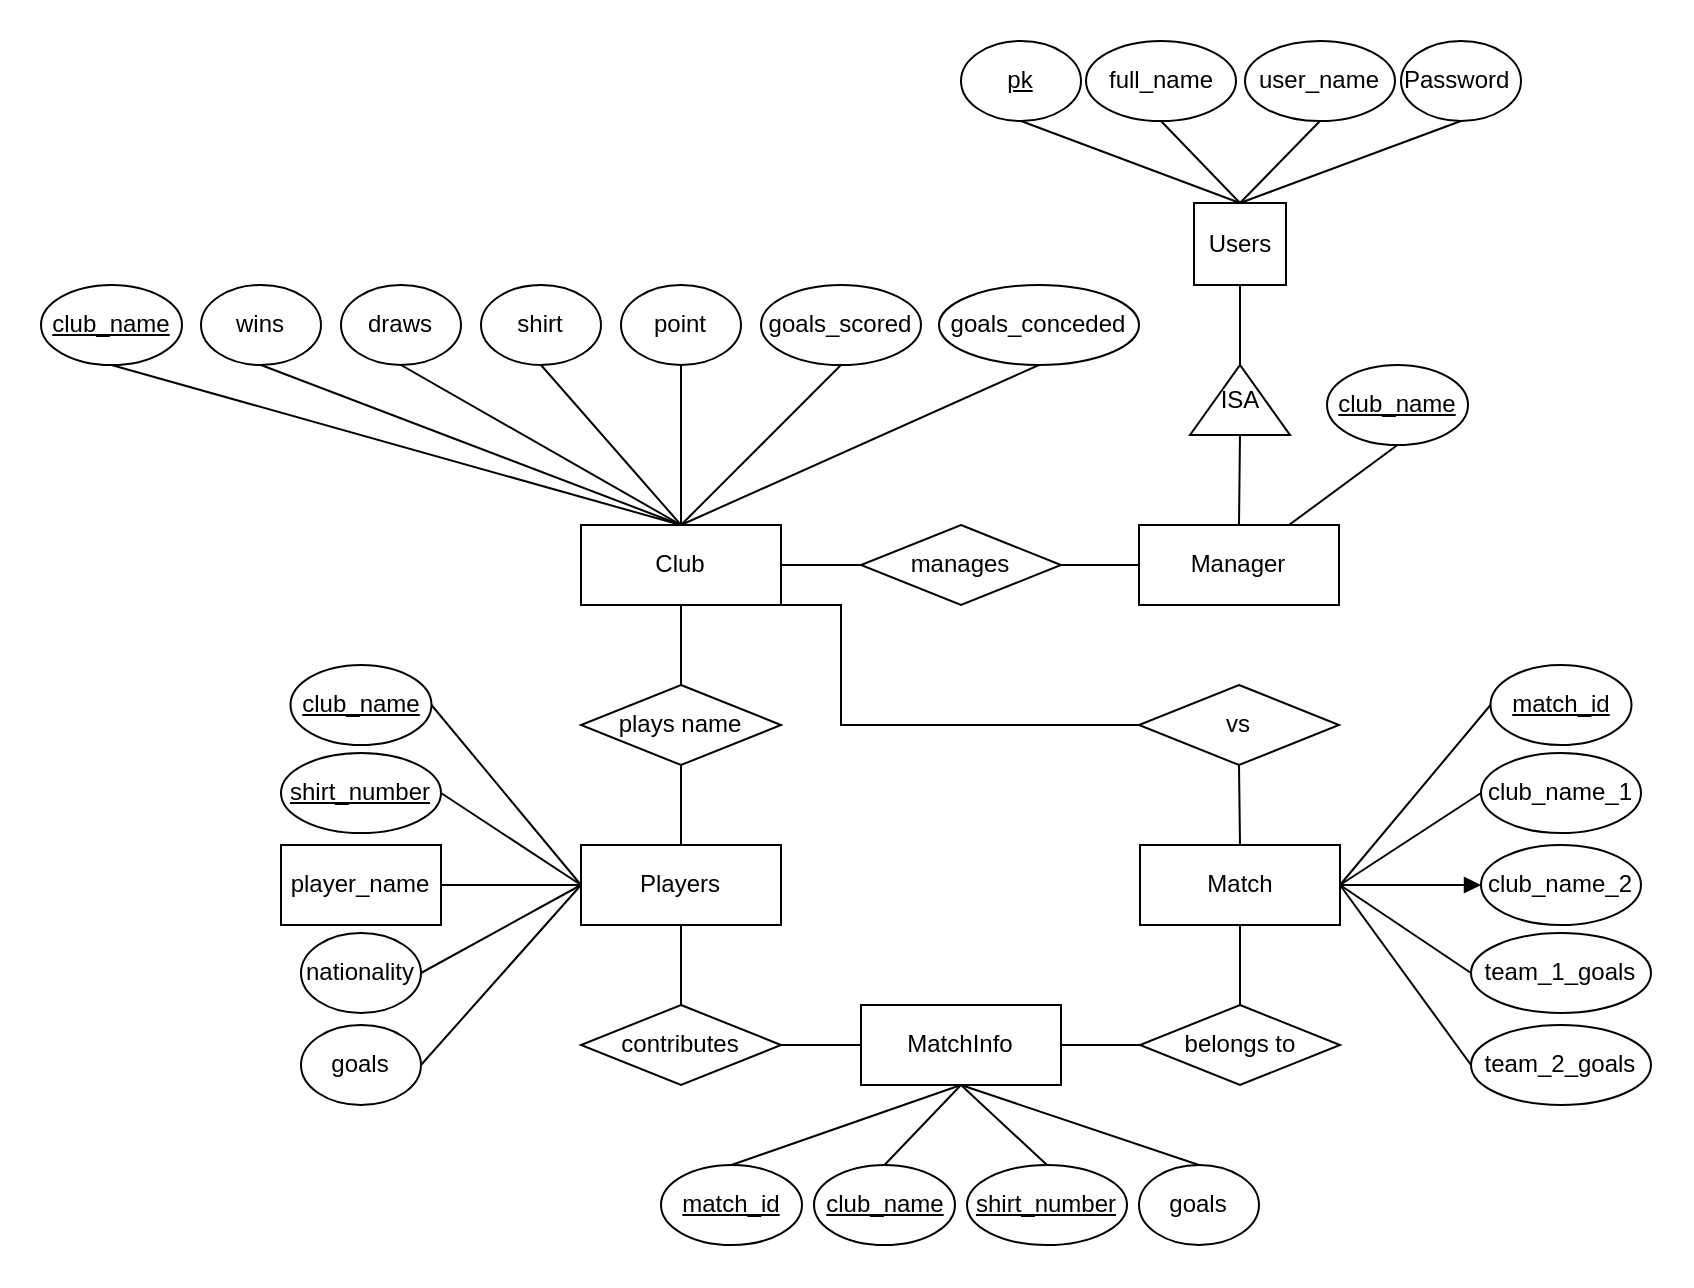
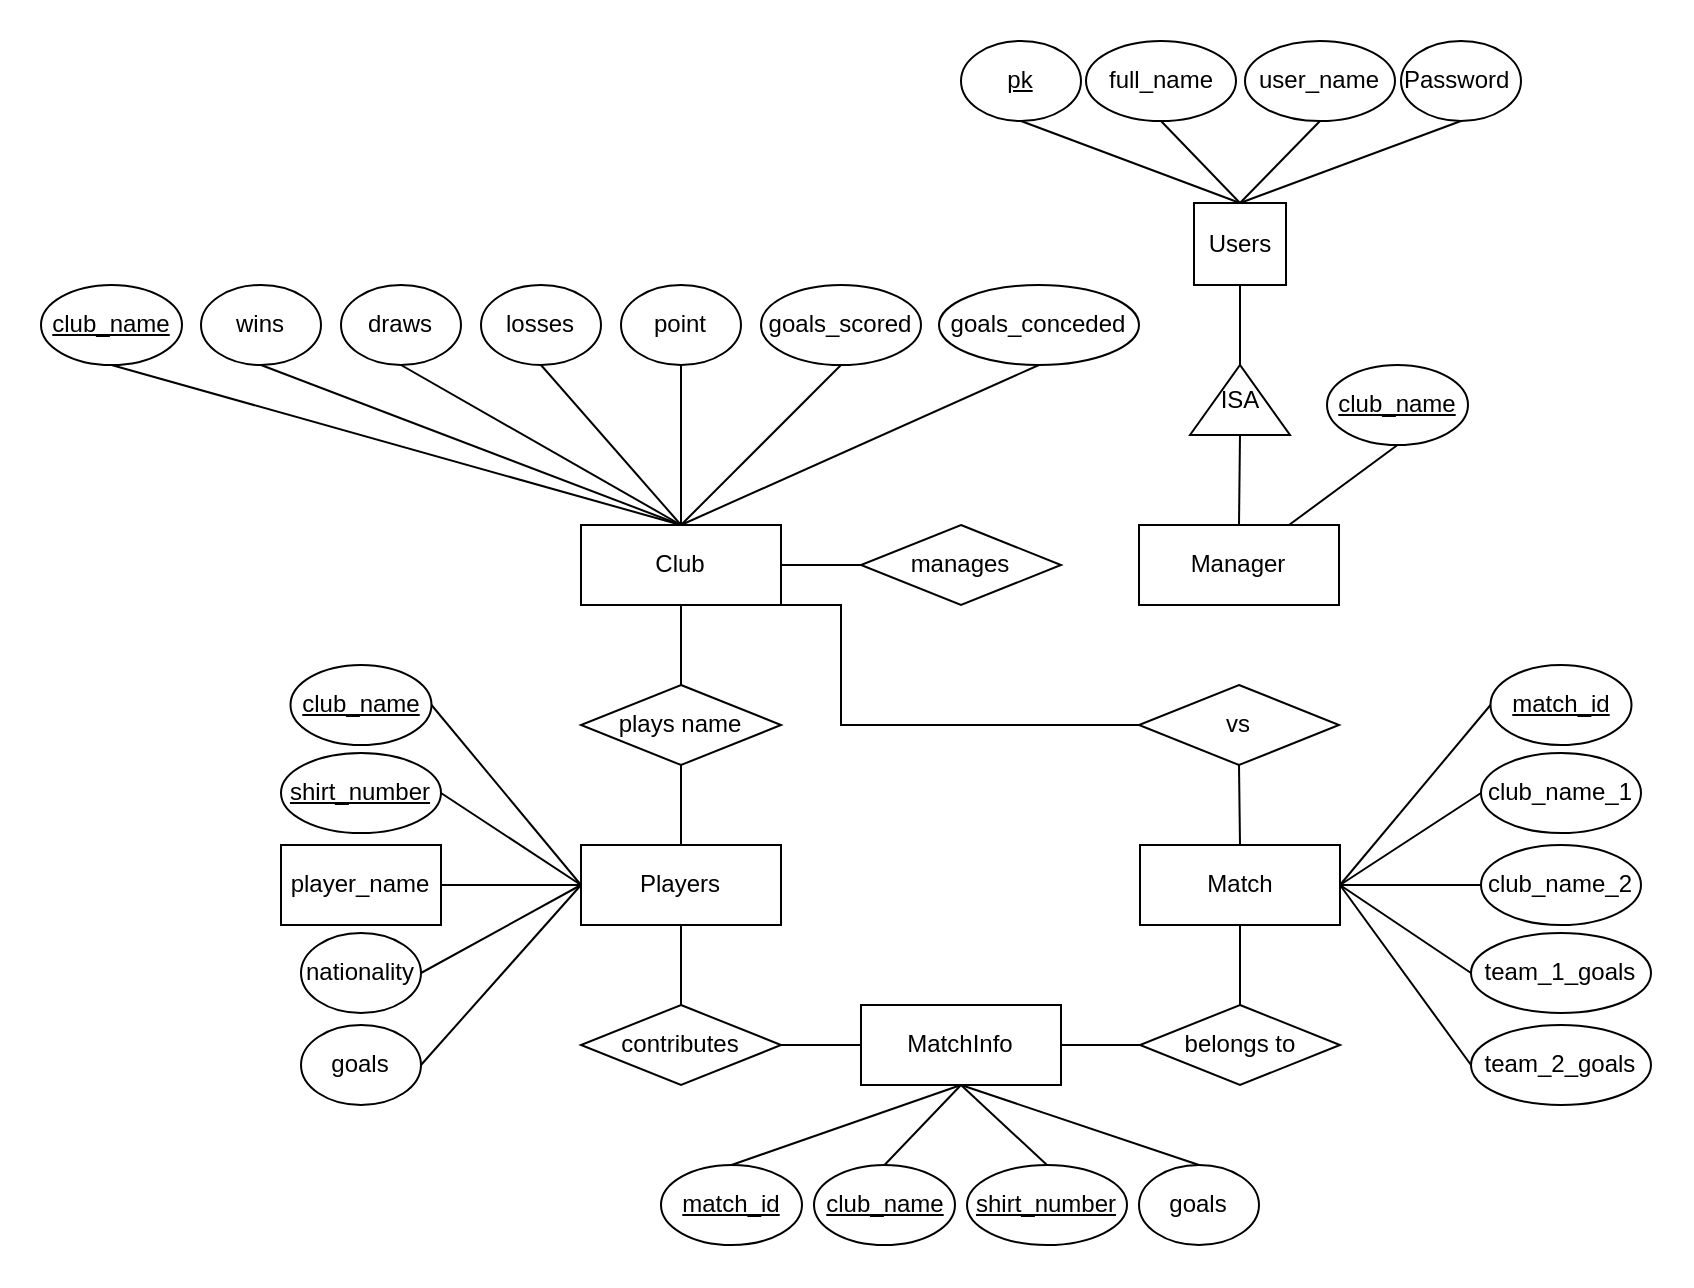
(541, 325) -> (541, 325)
(1100, 565) -> none
(1463, 885) -> (1470, 885)
